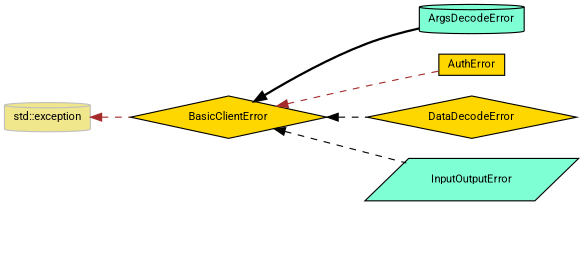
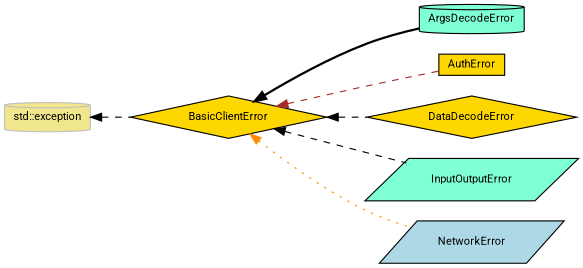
(116, 117) -> (116, 117)
none -> (472, 242)
